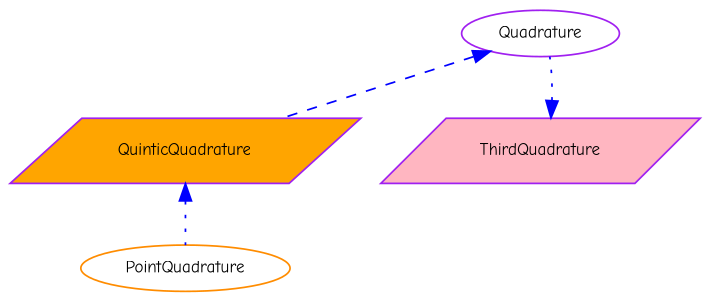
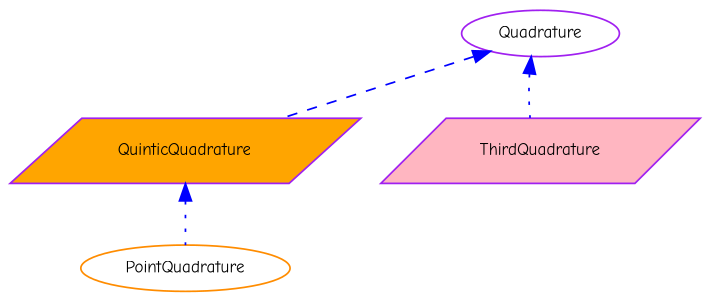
(552, 79) -> (529, 96)
